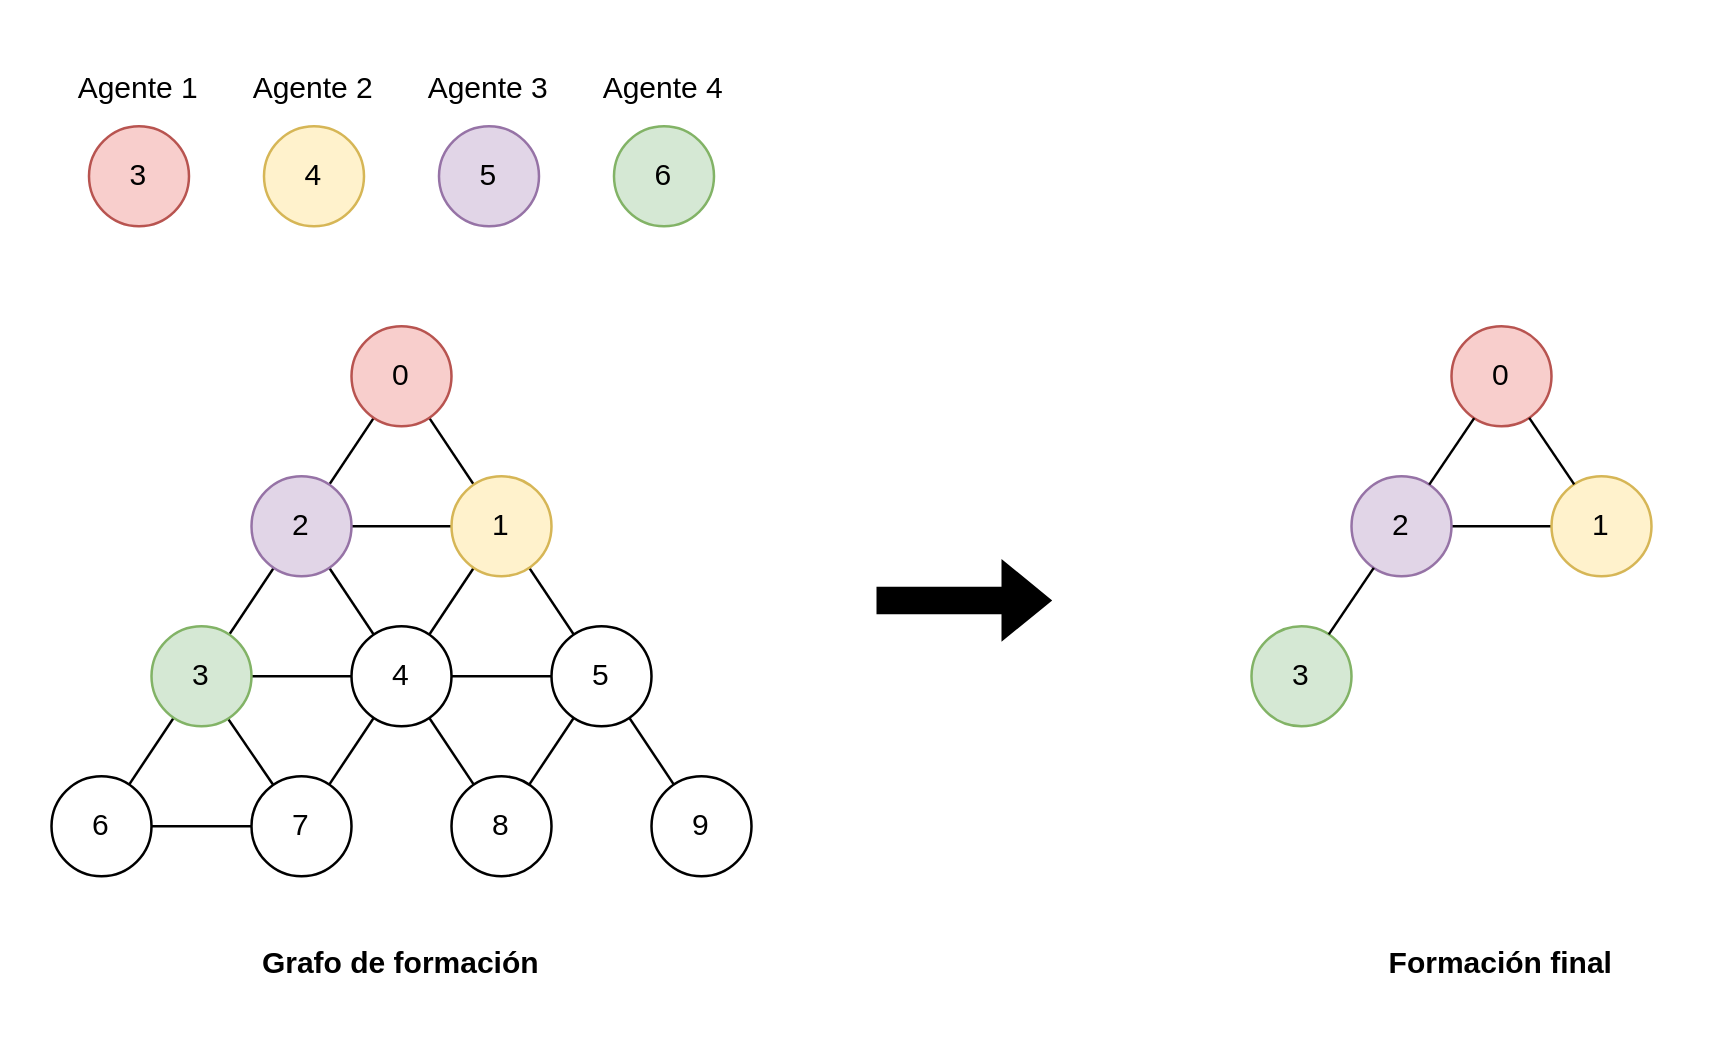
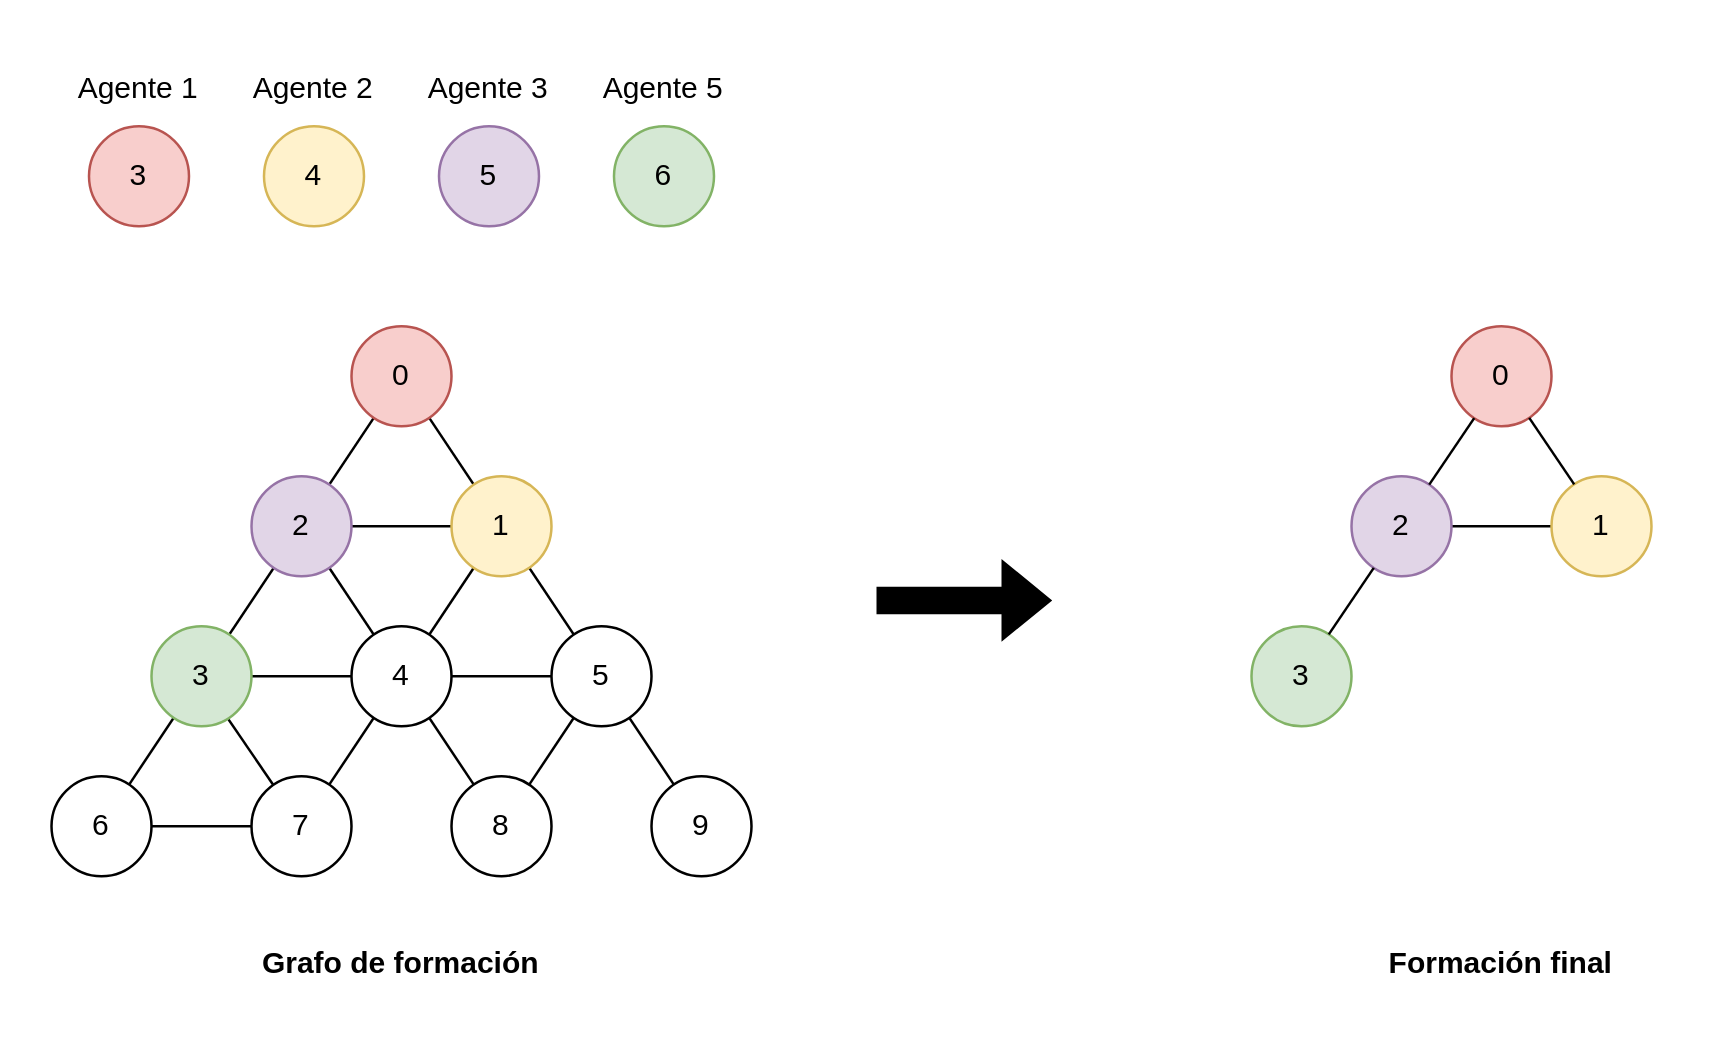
(664, 89) -> (664, 89)
